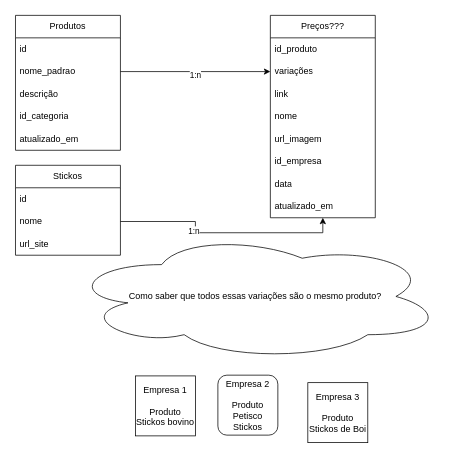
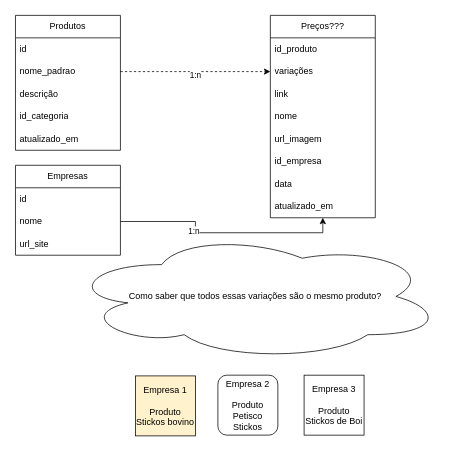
(155, 72) -> (155, 72)
(68, 177) -> (68, 177)
(165, 406) -> (165, 406)
(338, 413) -> (334, 405)
